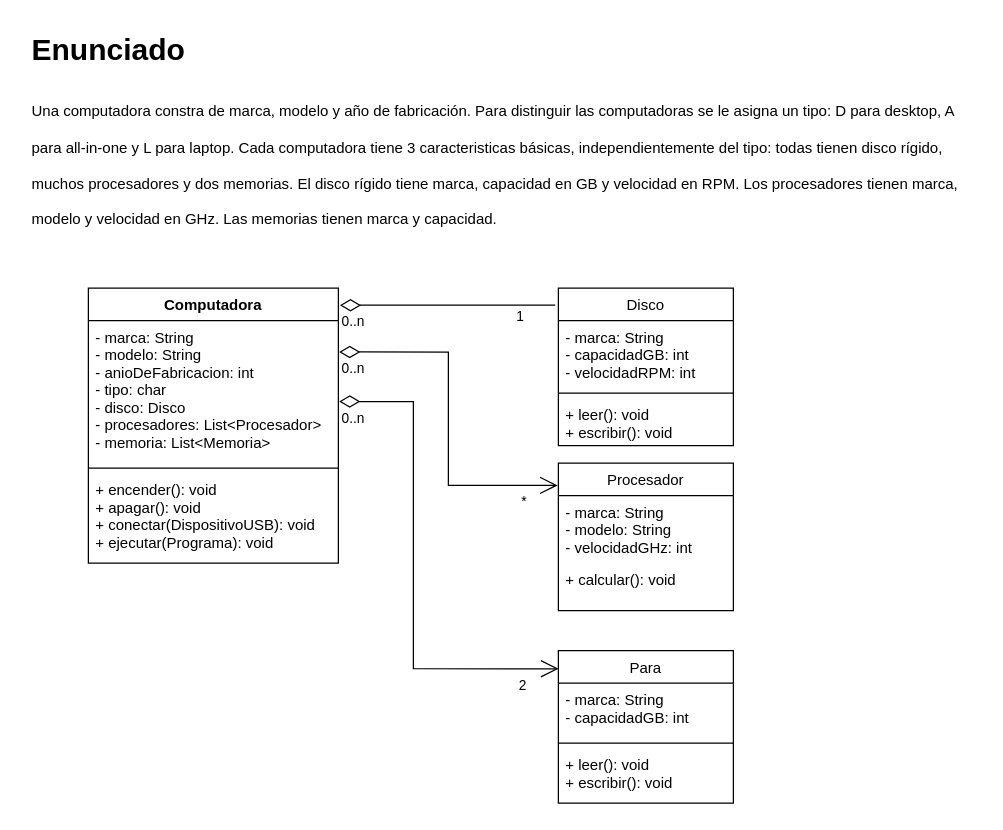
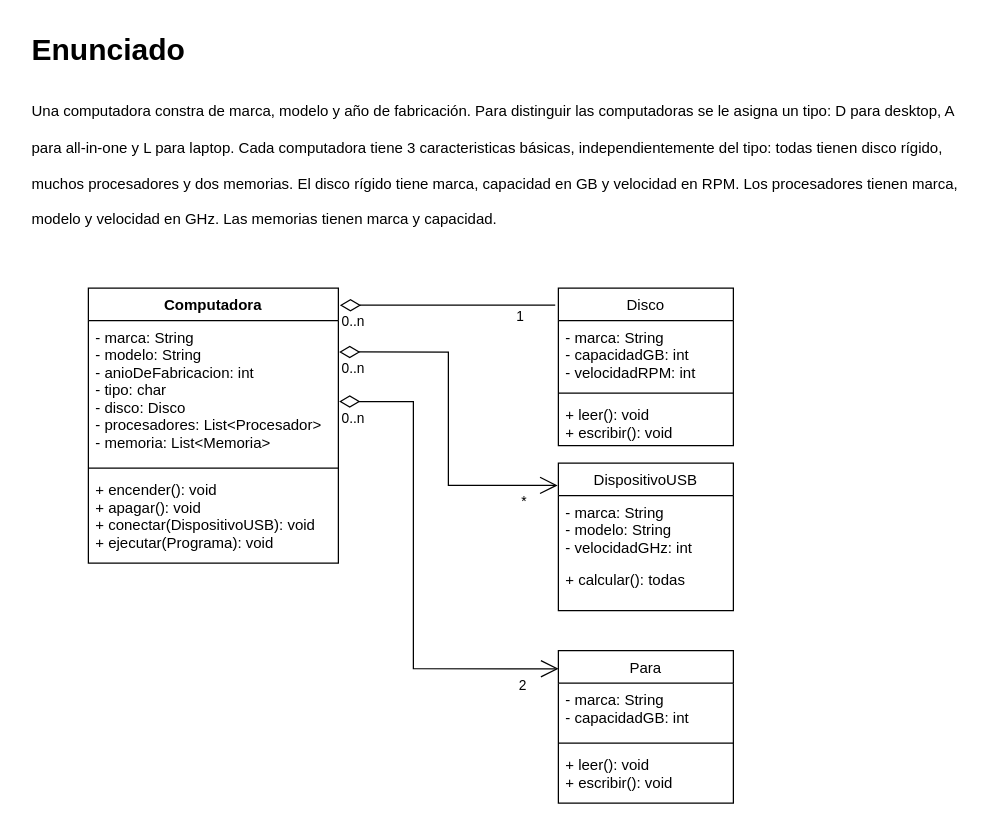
(645, 480) -> (645, 480)
(629, 580) -> (635, 580)
